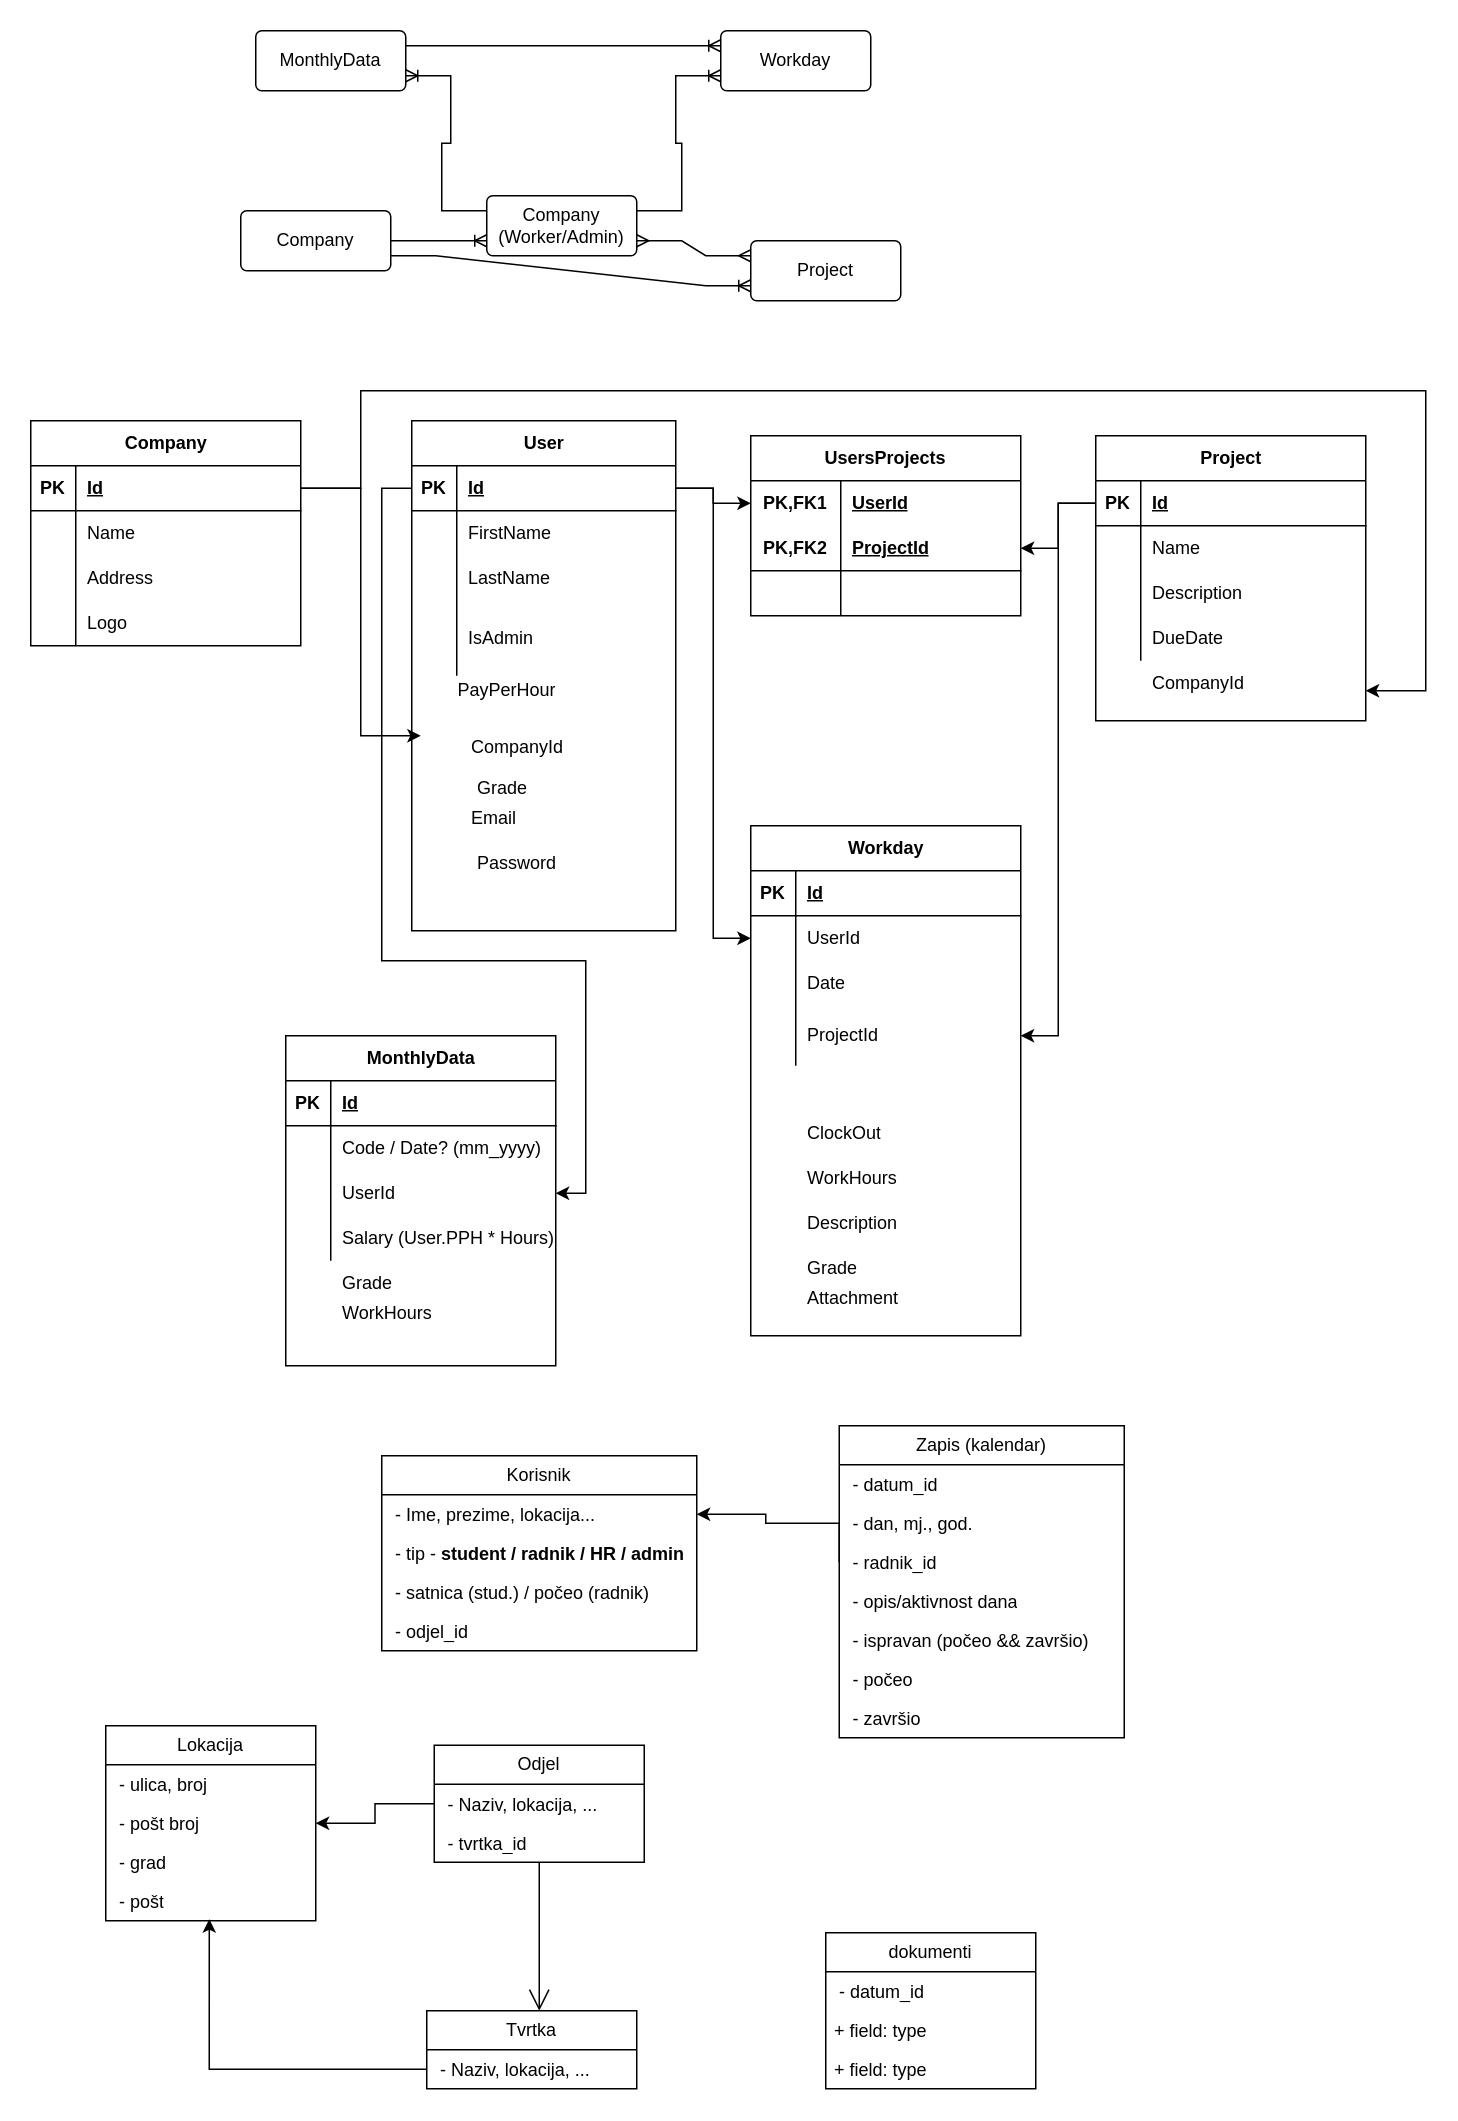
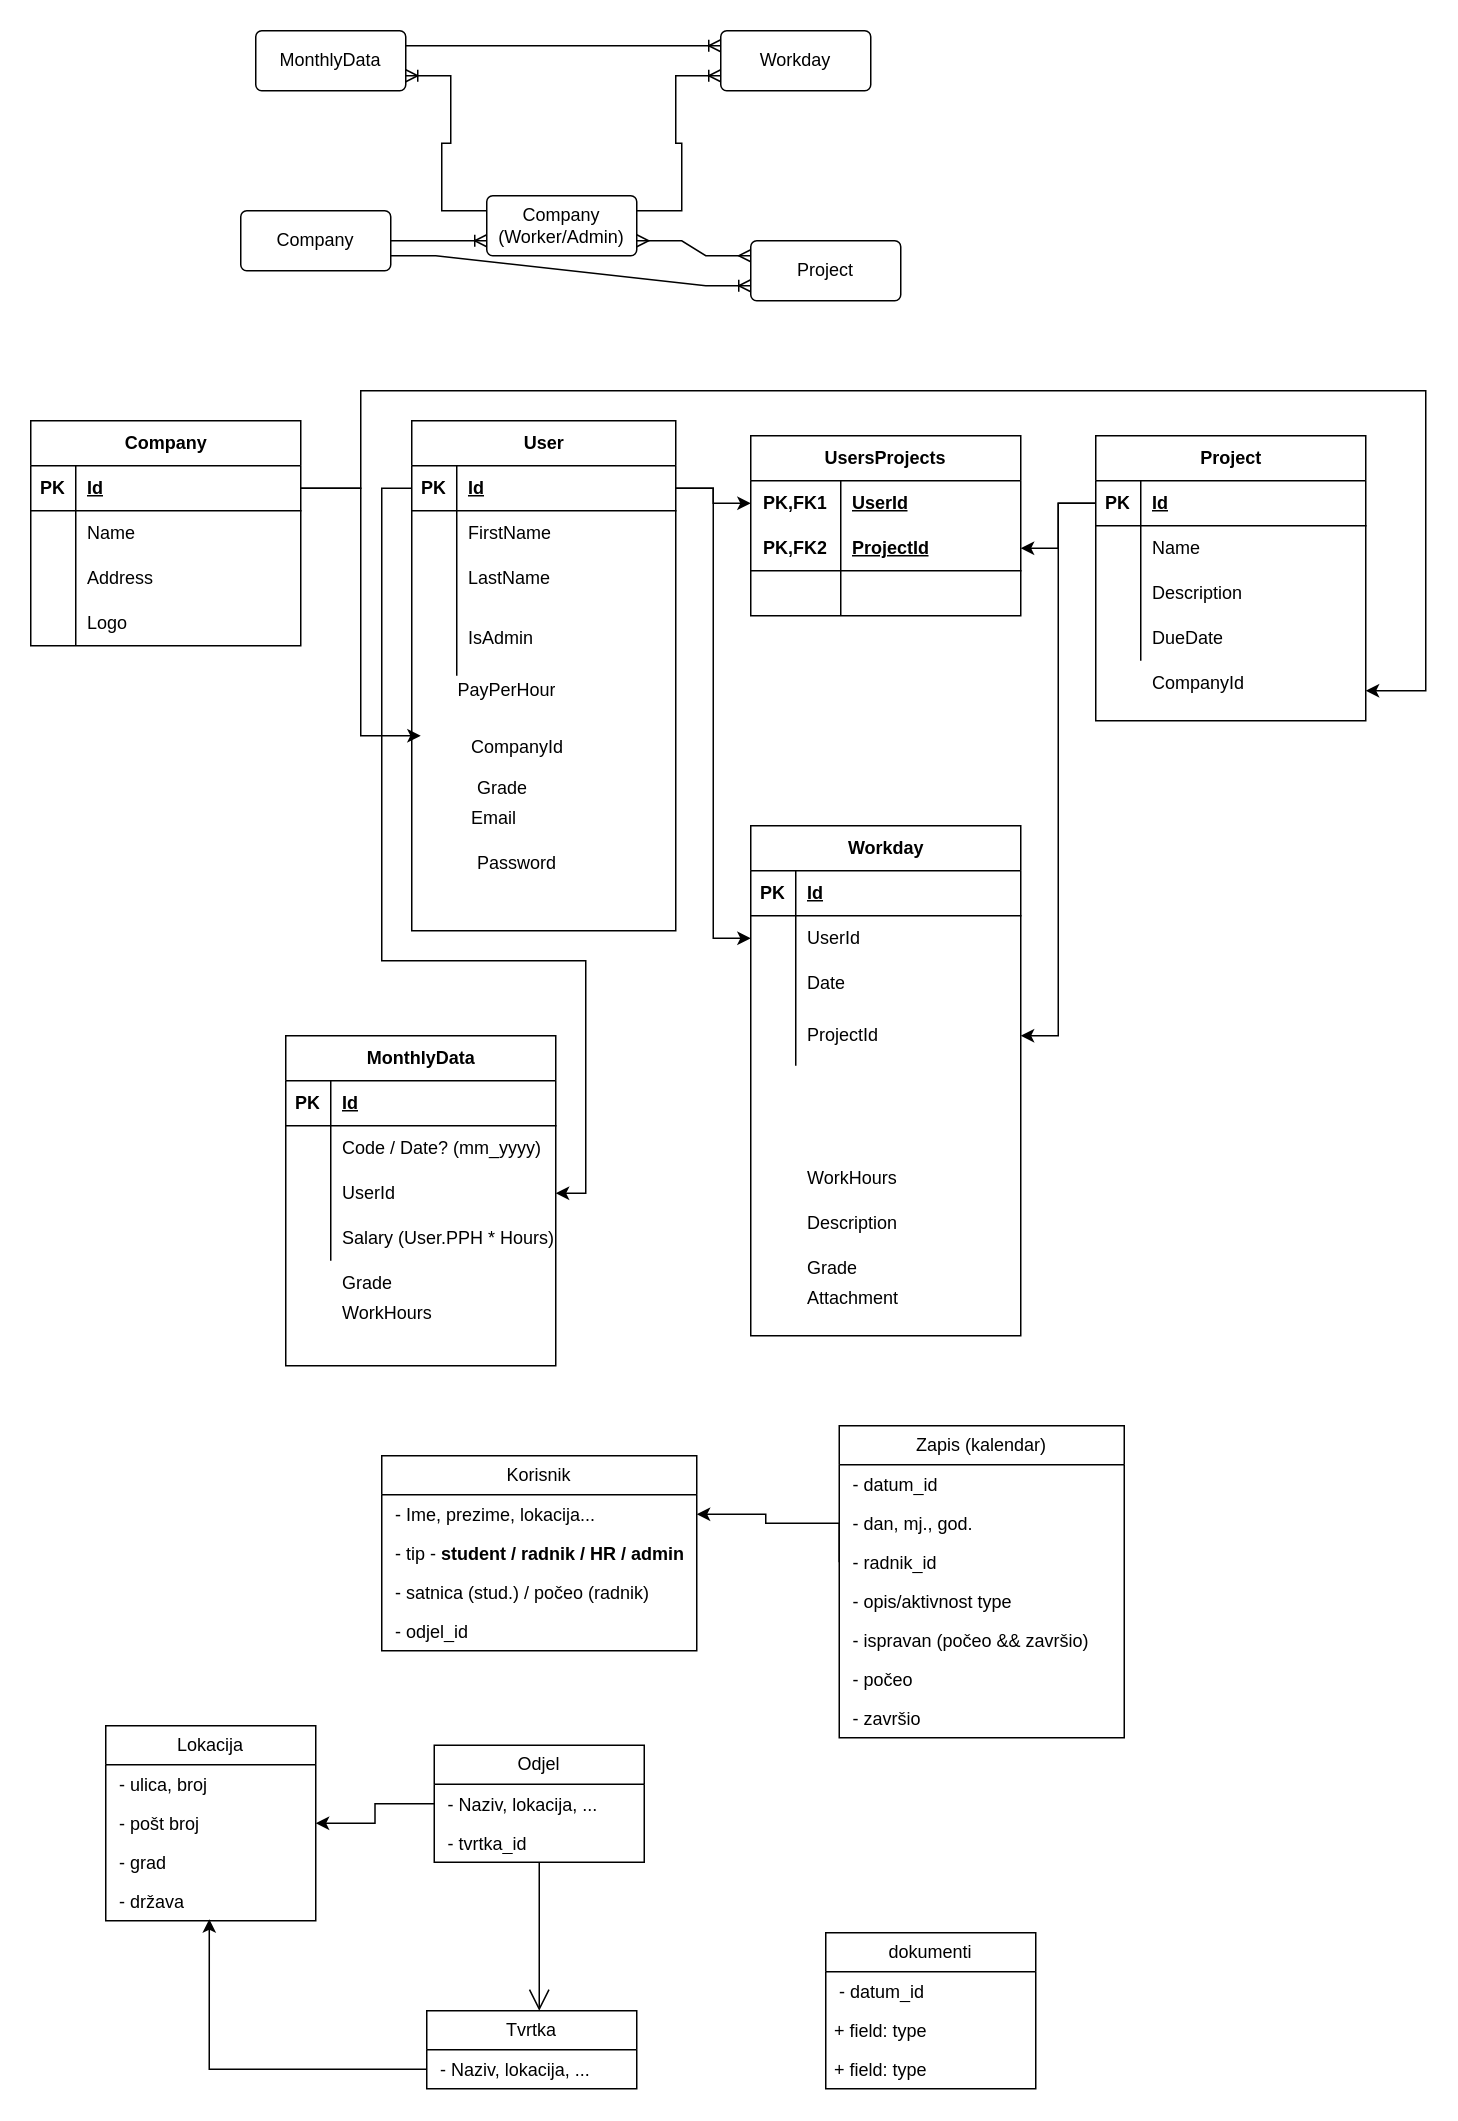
(908, 1133) -> none
(945, 1603) -> (945, 1603)
(143, 1903) -> (153, 1903)
